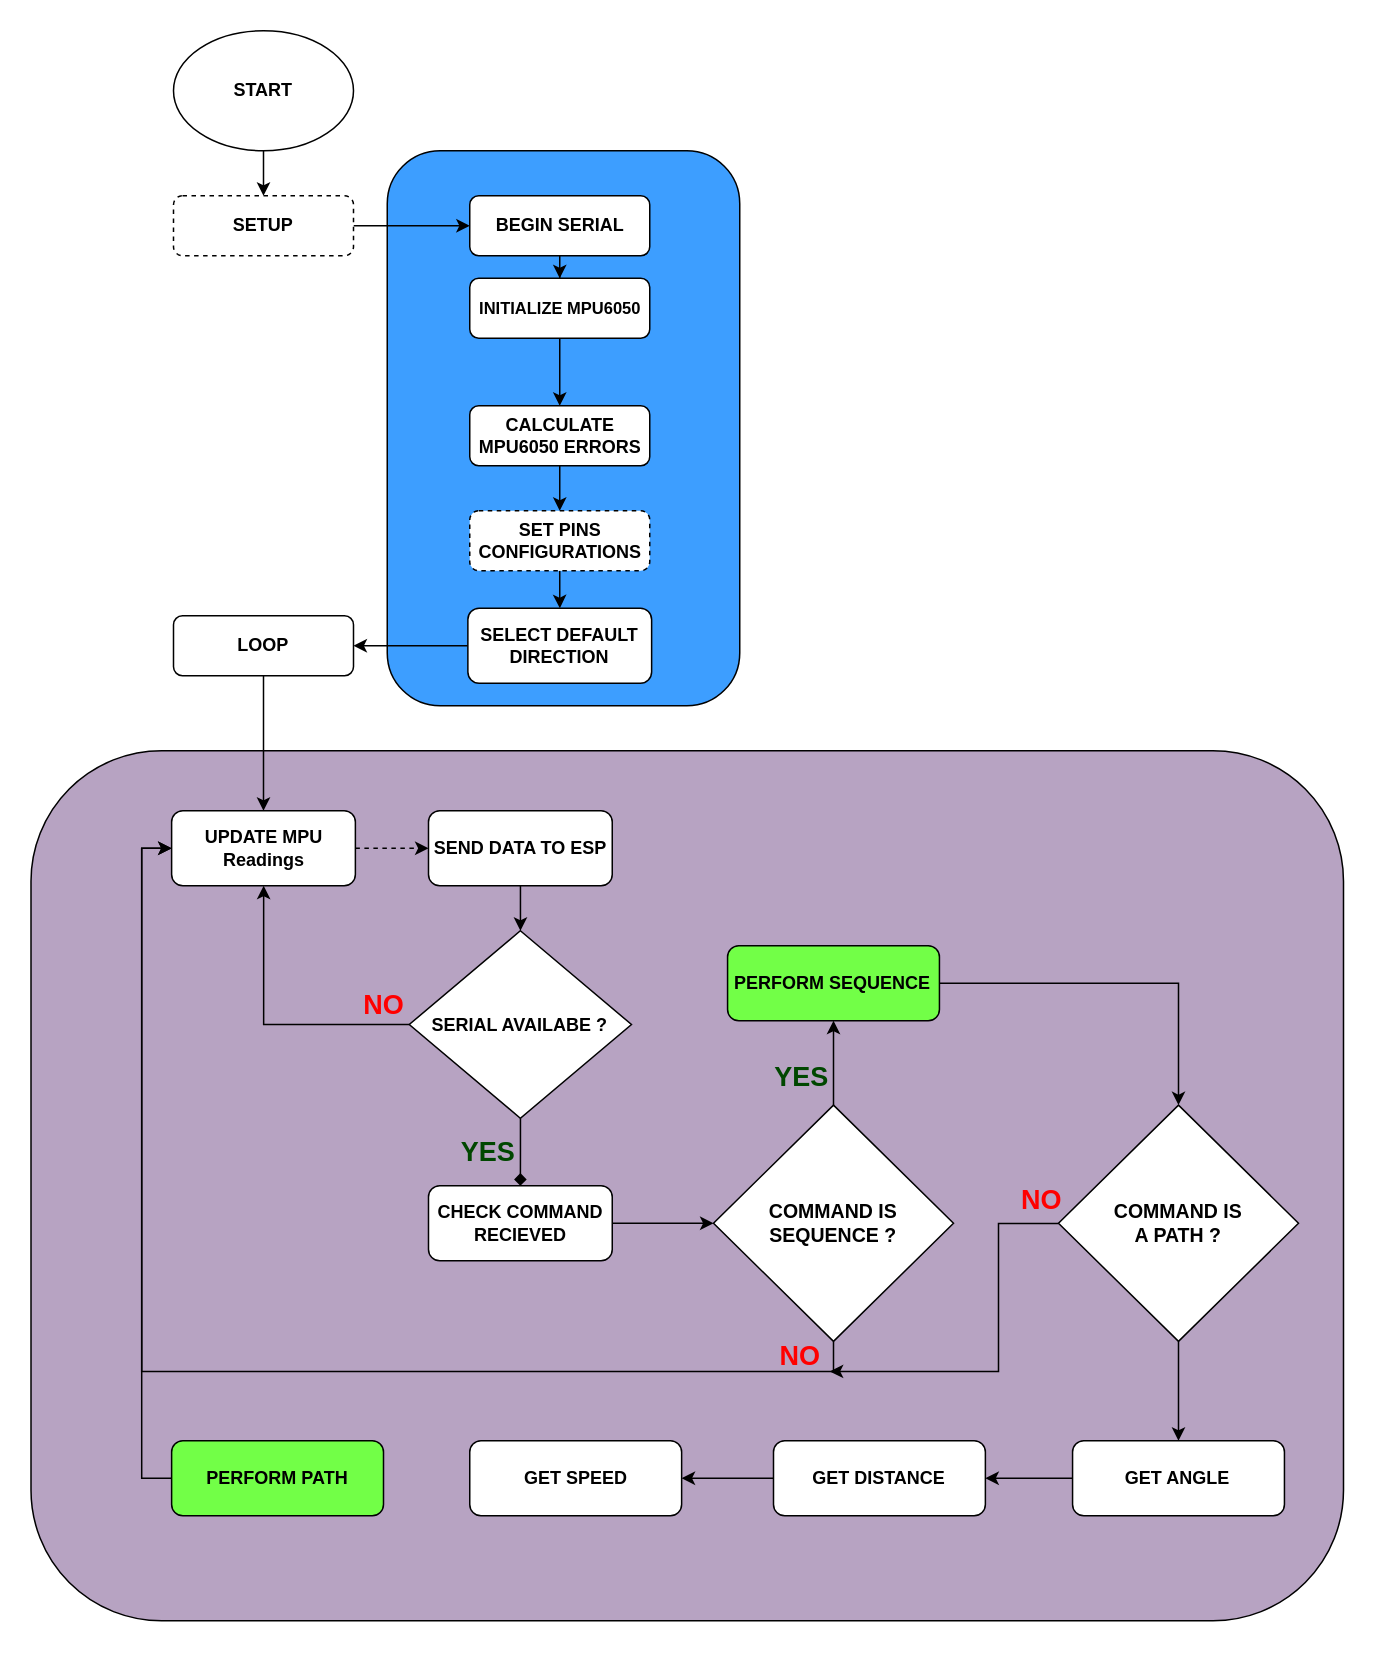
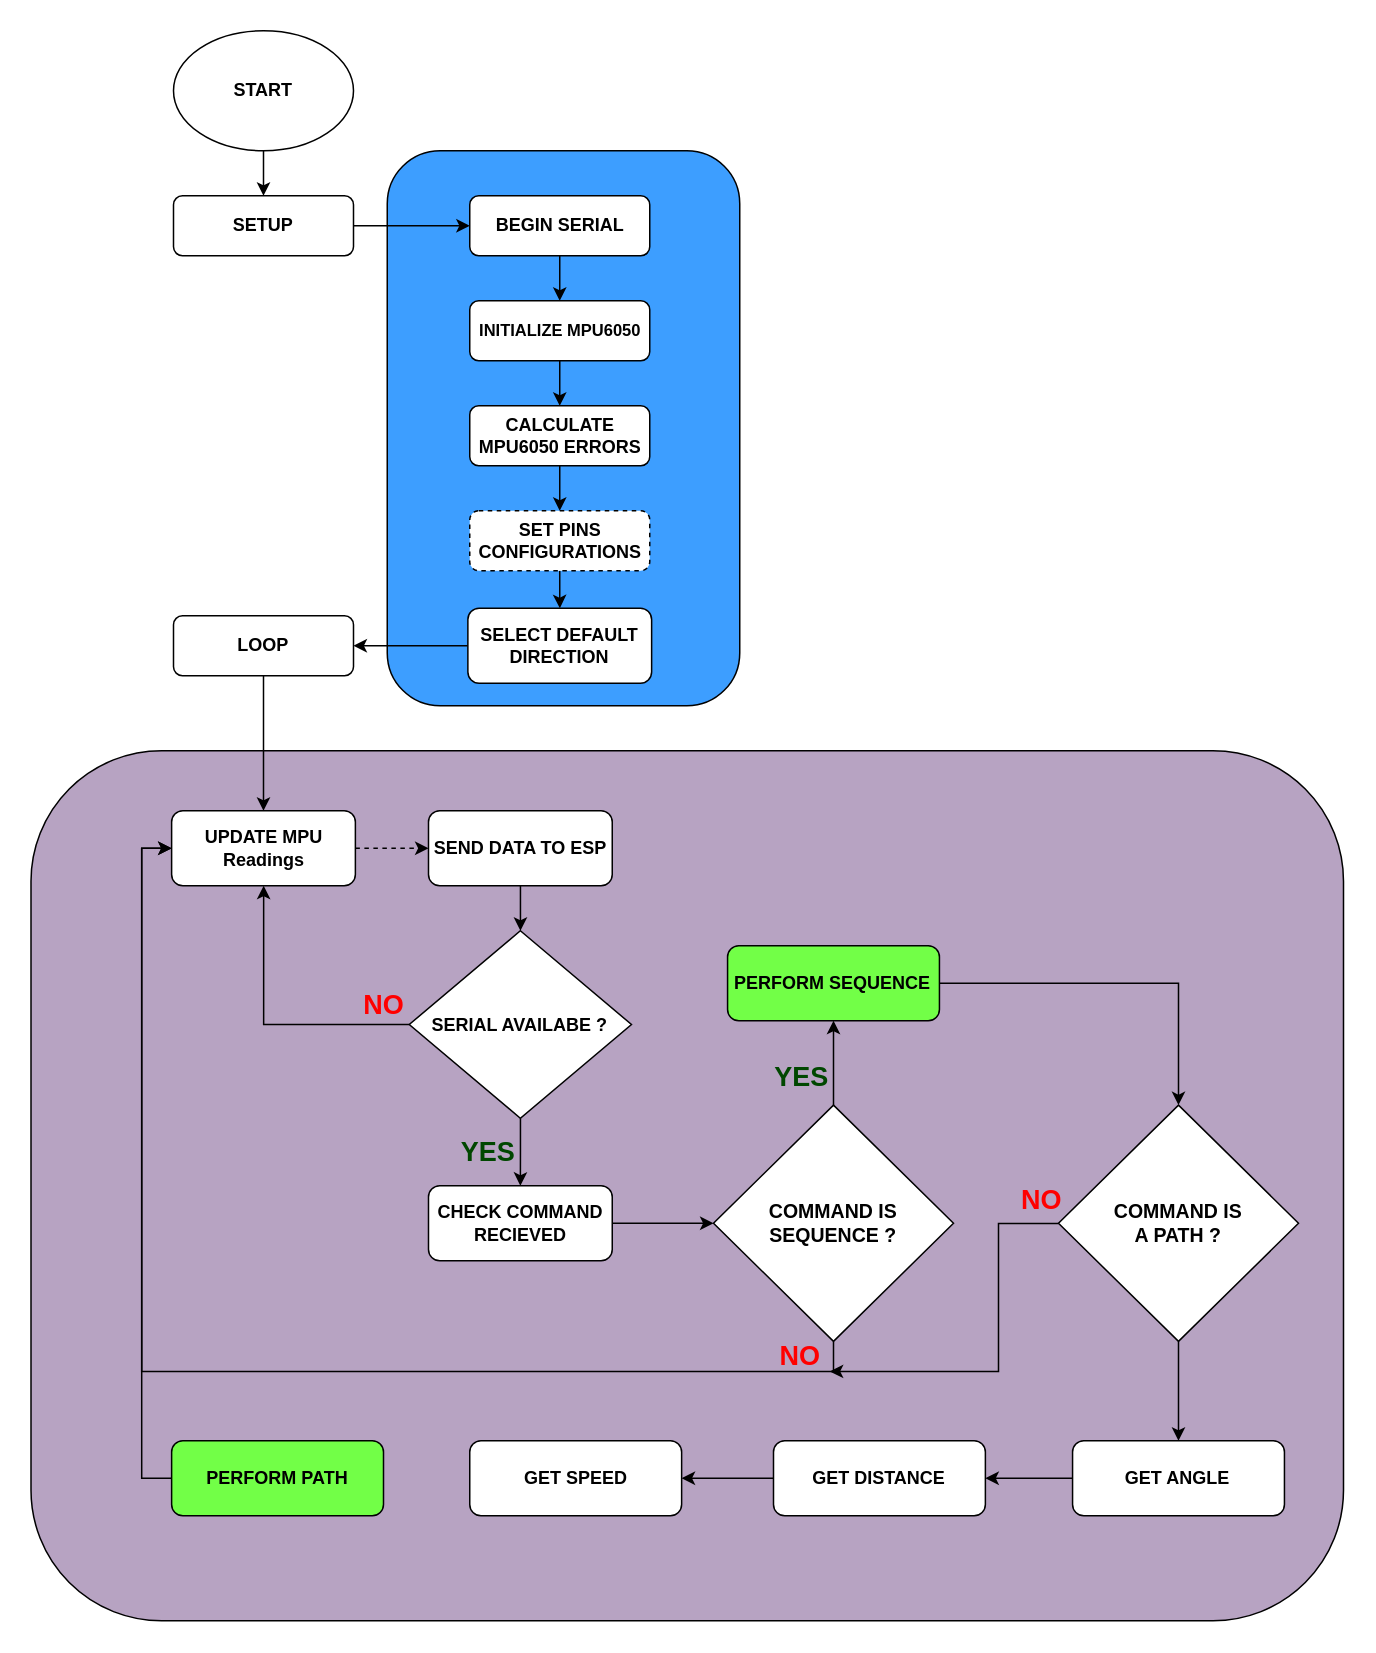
(263, 226) -> (263, 226)
(560, 308) -> (560, 331)
(520, 1173) -> (520, 1174)
